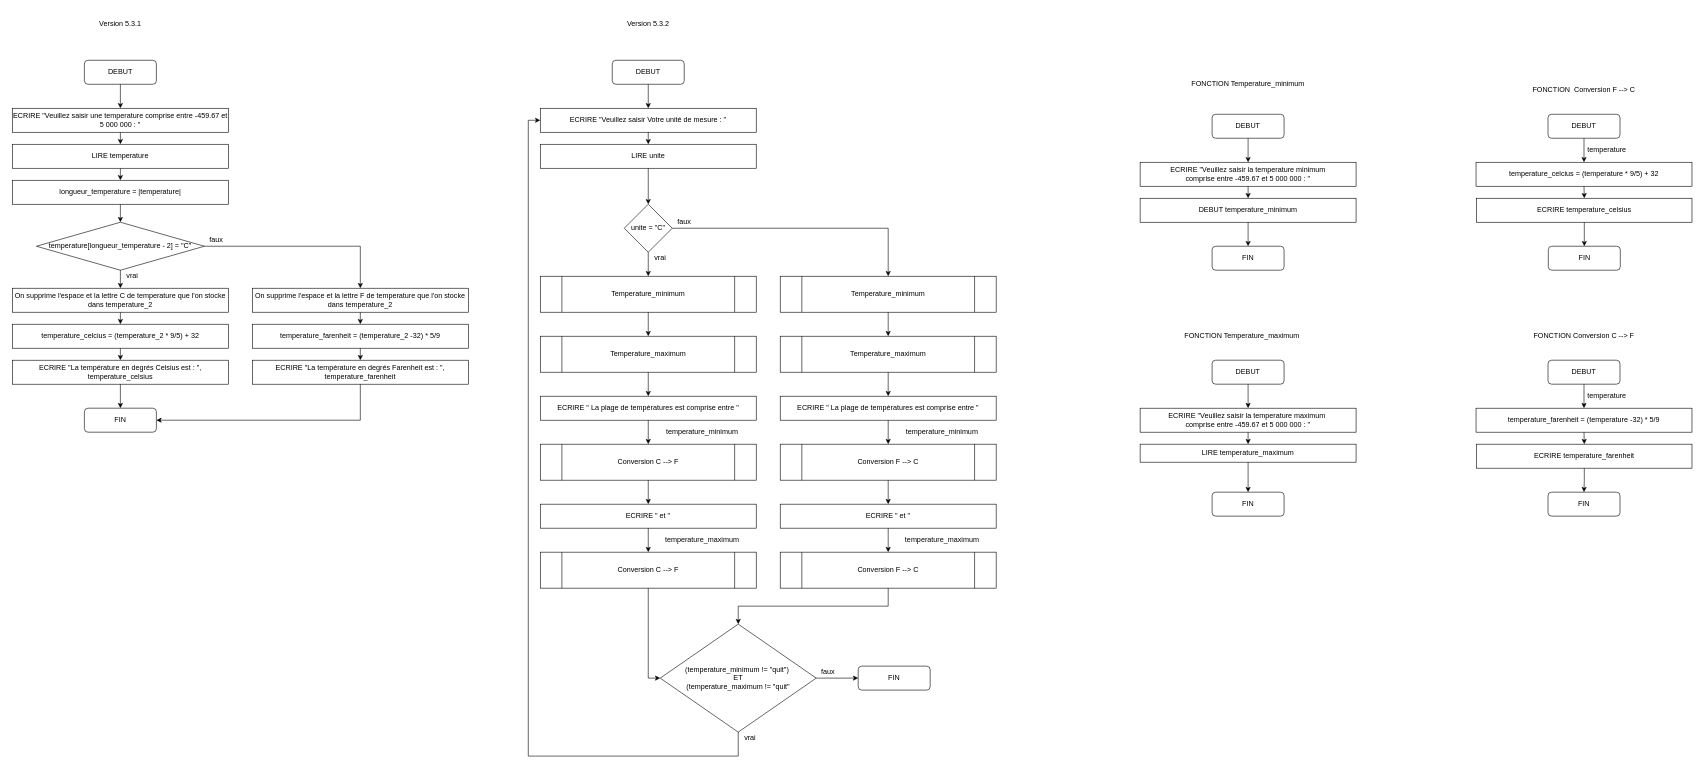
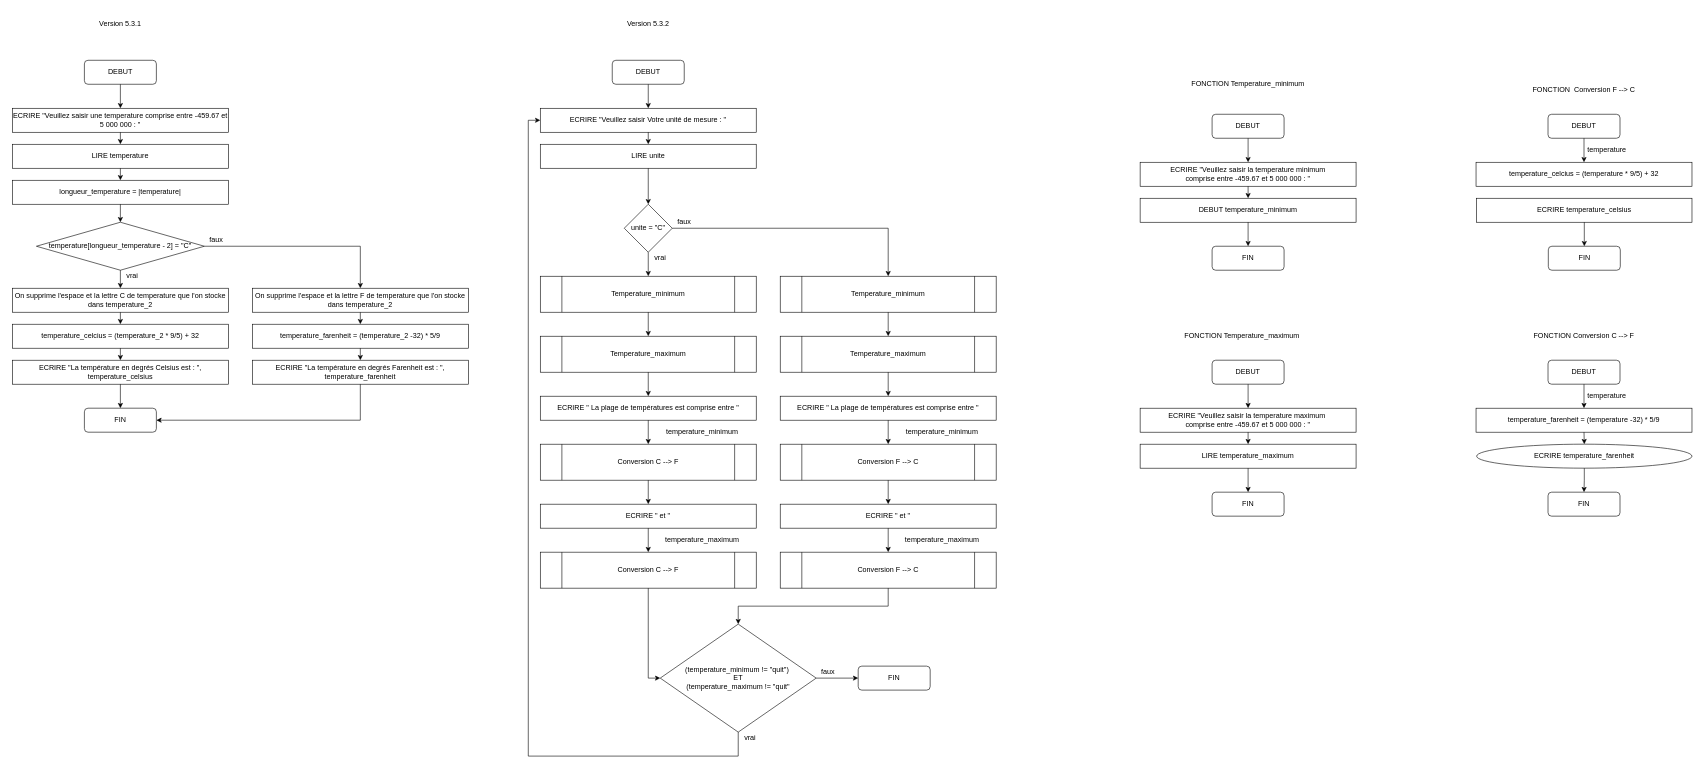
(1584, 192) -> none
(1248, 453) -> (1248, 456)
(1585, 456) -> (1585, 456)
